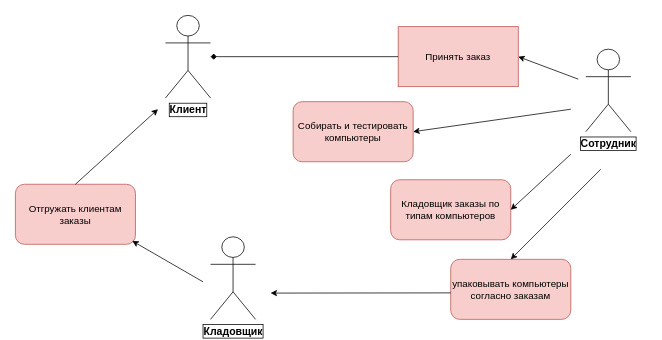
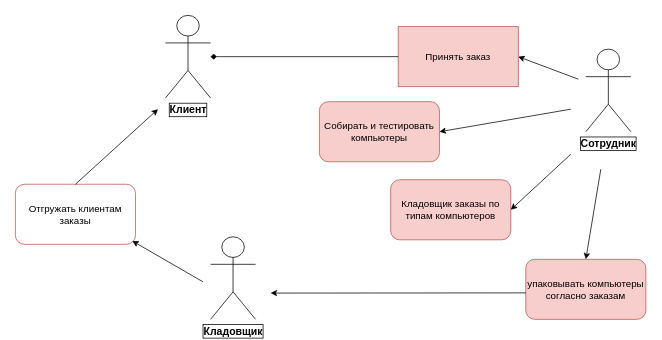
(353, 132) -> (379, 132)
(75, 214) -> (75, 214)
(510, 289) -> (585, 289)
